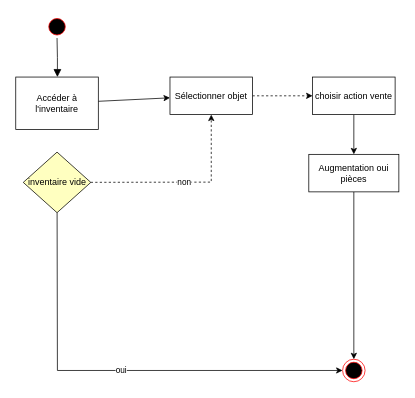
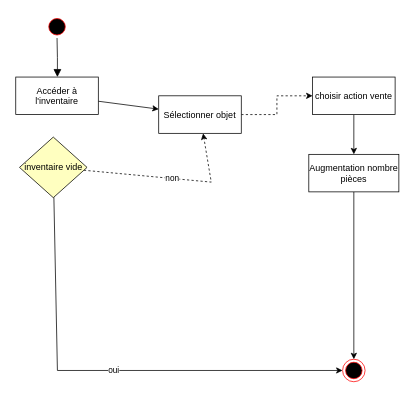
(211, 96) -> (200, 114)
(57, 103) -> (57, 96)
(353, 168) -> (353, 168)
(57, 182) -> (53, 167)
